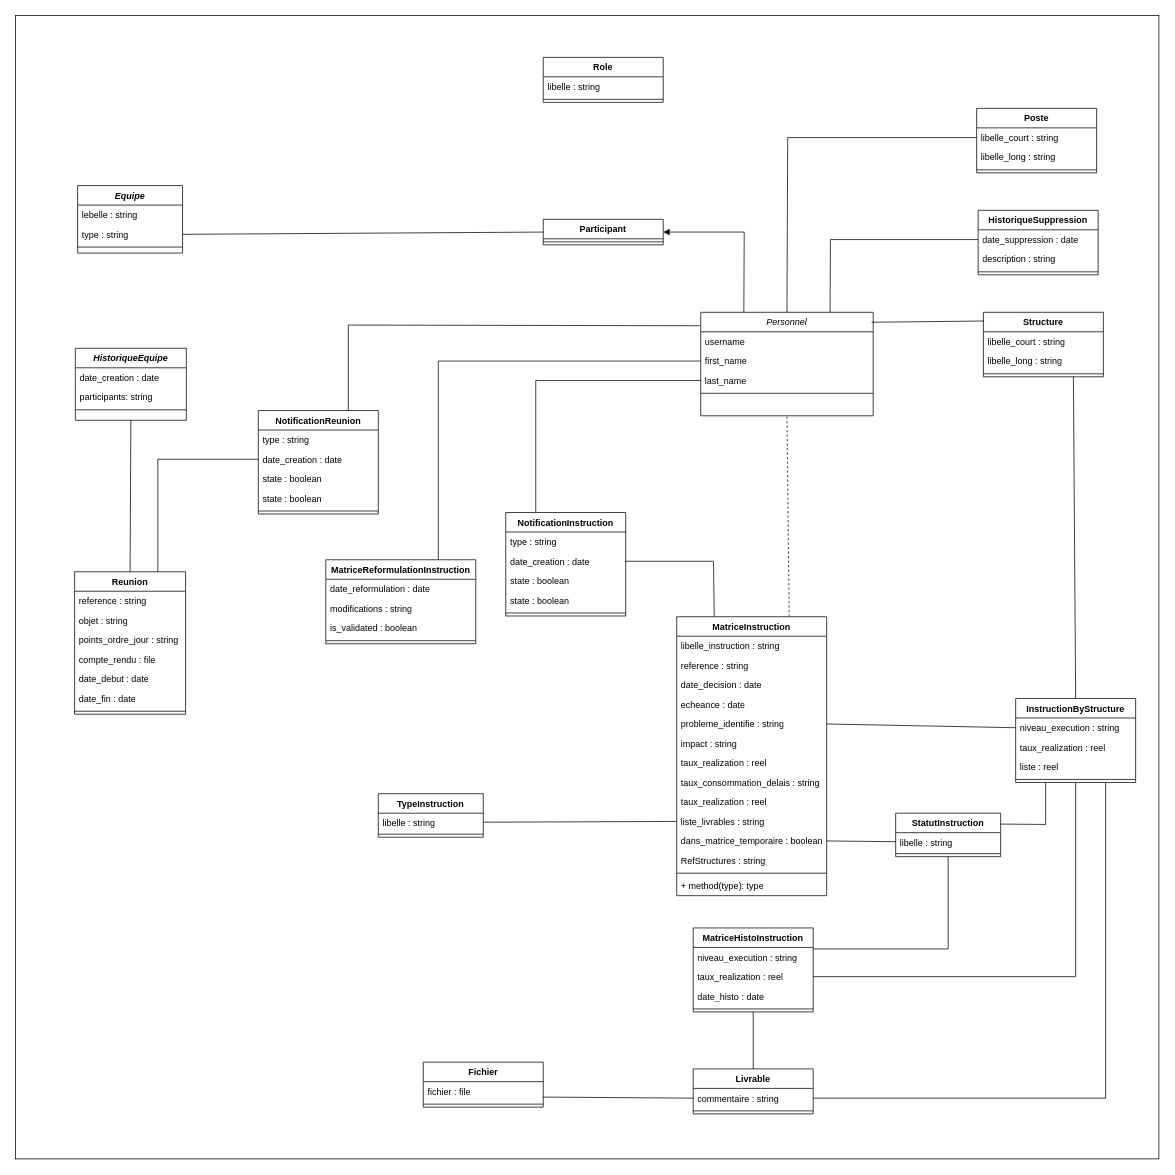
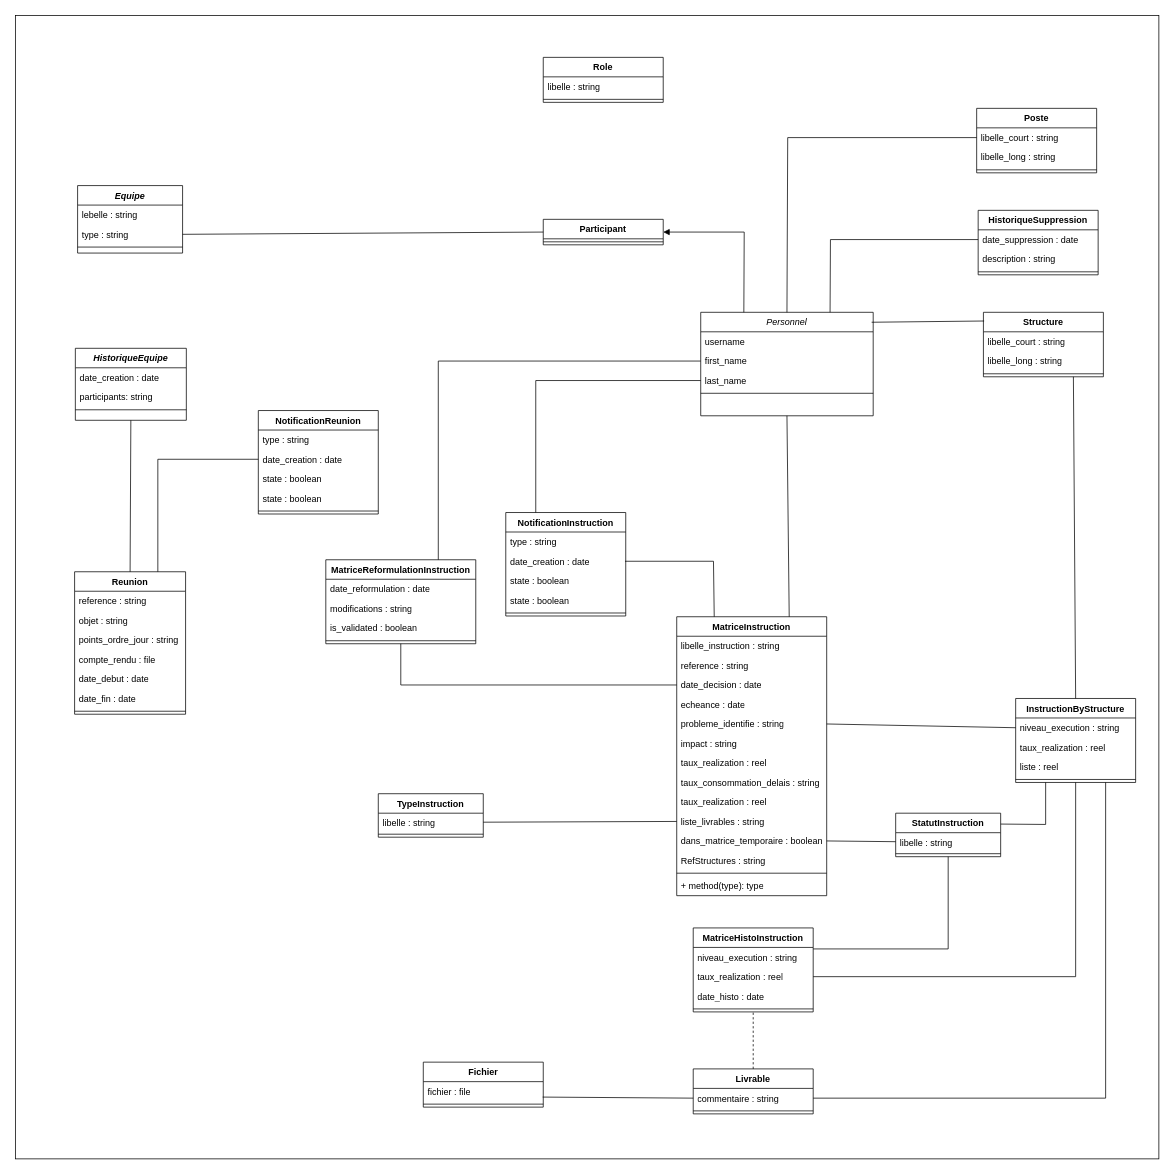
(482, 325) -> none
(788, 516) -> (788, 516)
none -> (518, 685)
(753, 1041) -> (753, 1041)
